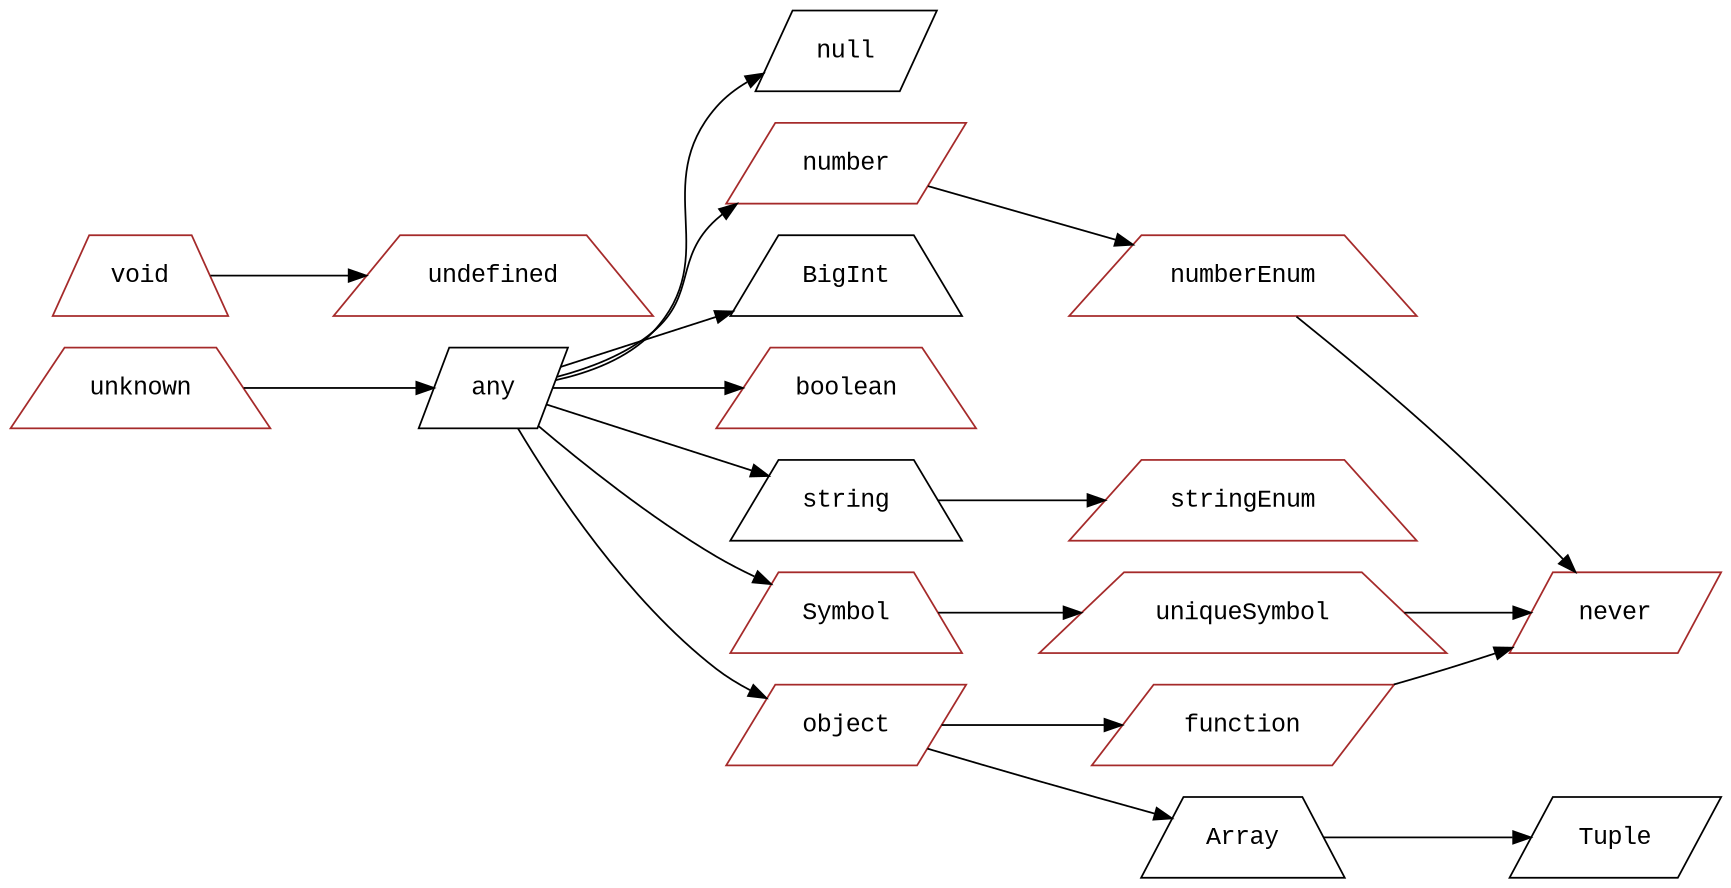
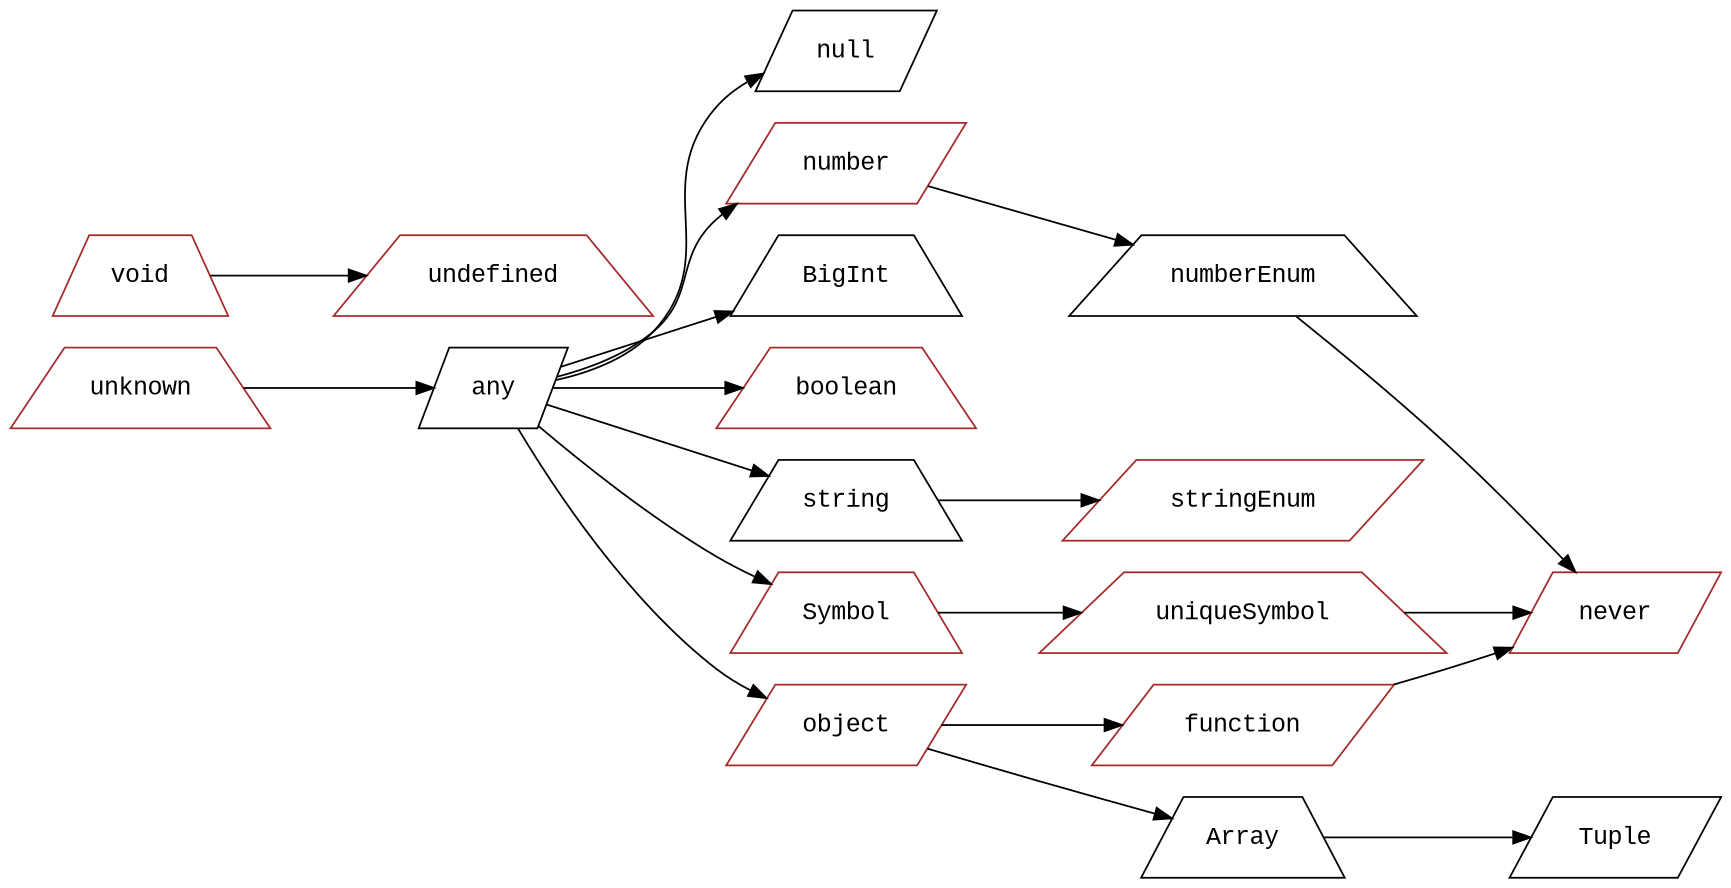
(1243, 276) -> (1243, 276)
(1243, 500) -> (1243, 500)
